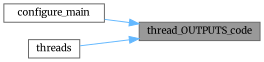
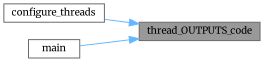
(54, 13) -> (54, 13)
(54, 49) -> (54, 49)
